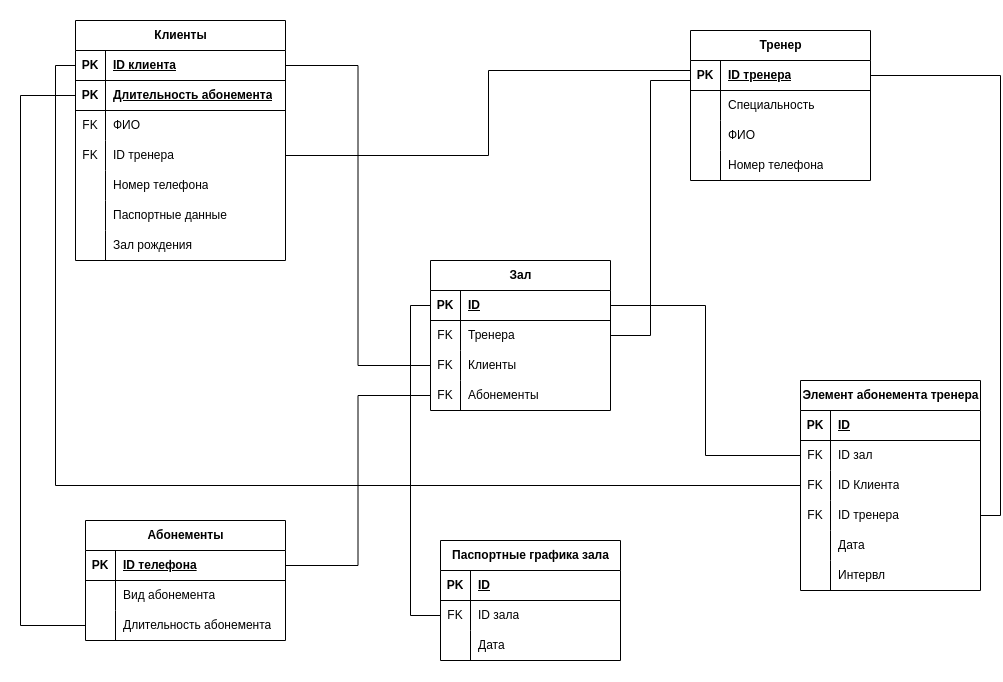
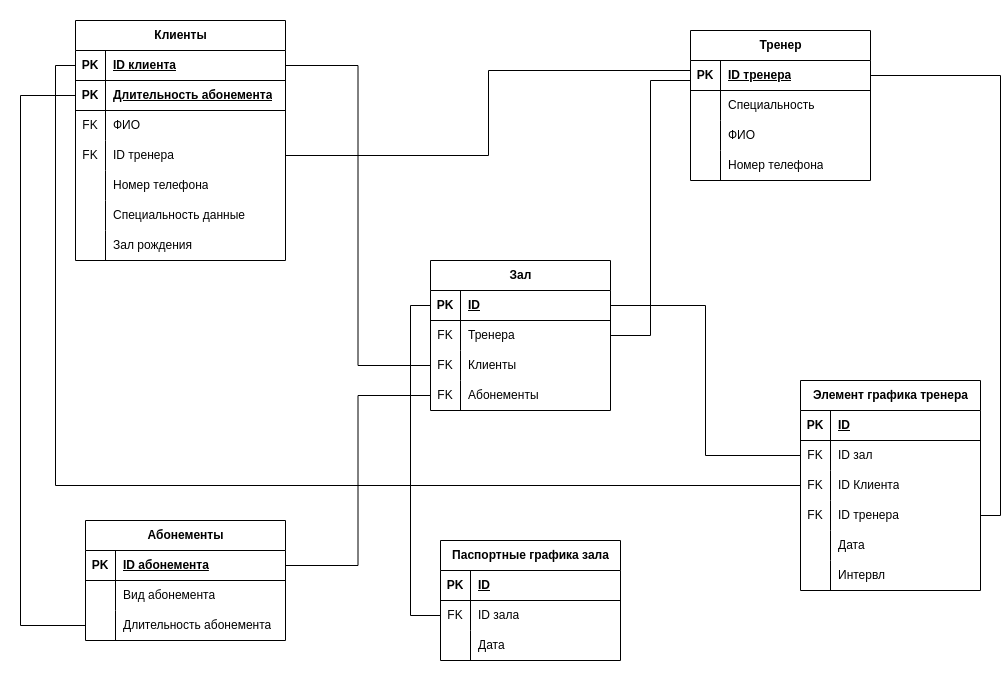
(169, 216) -> (179, 216)
(891, 396) -> (891, 396)
(159, 566) -> (166, 566)
